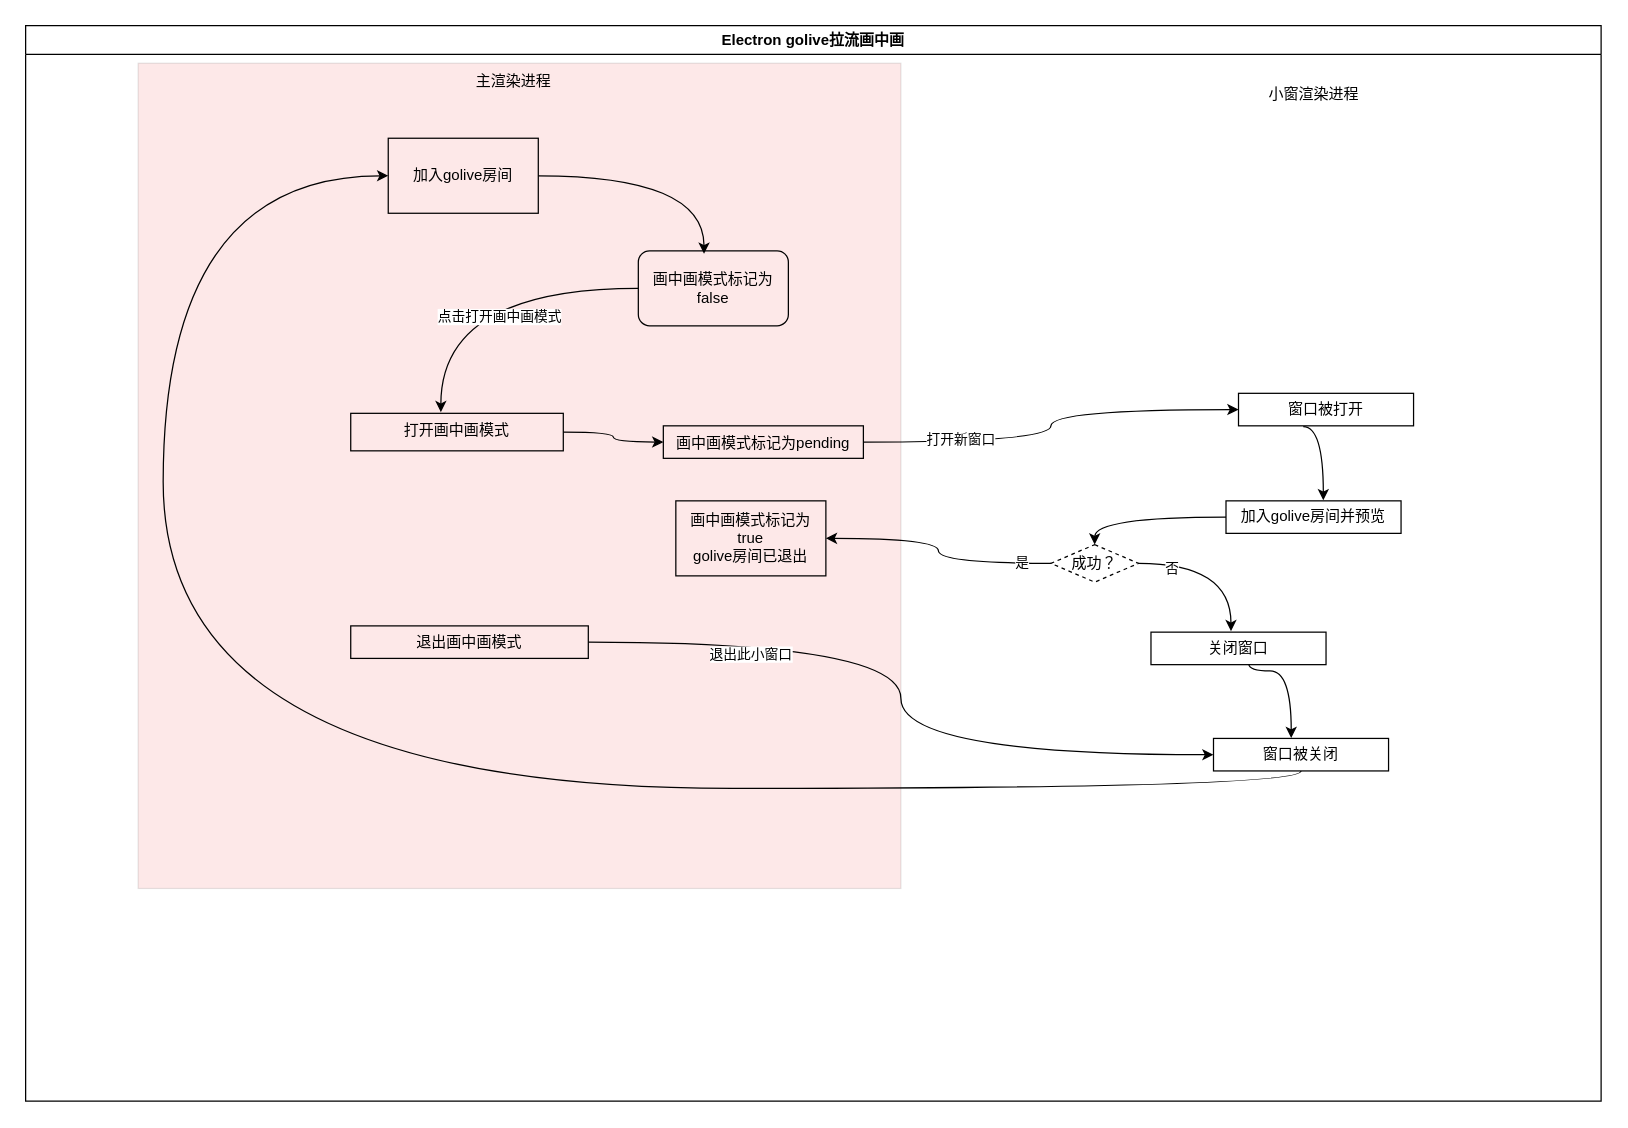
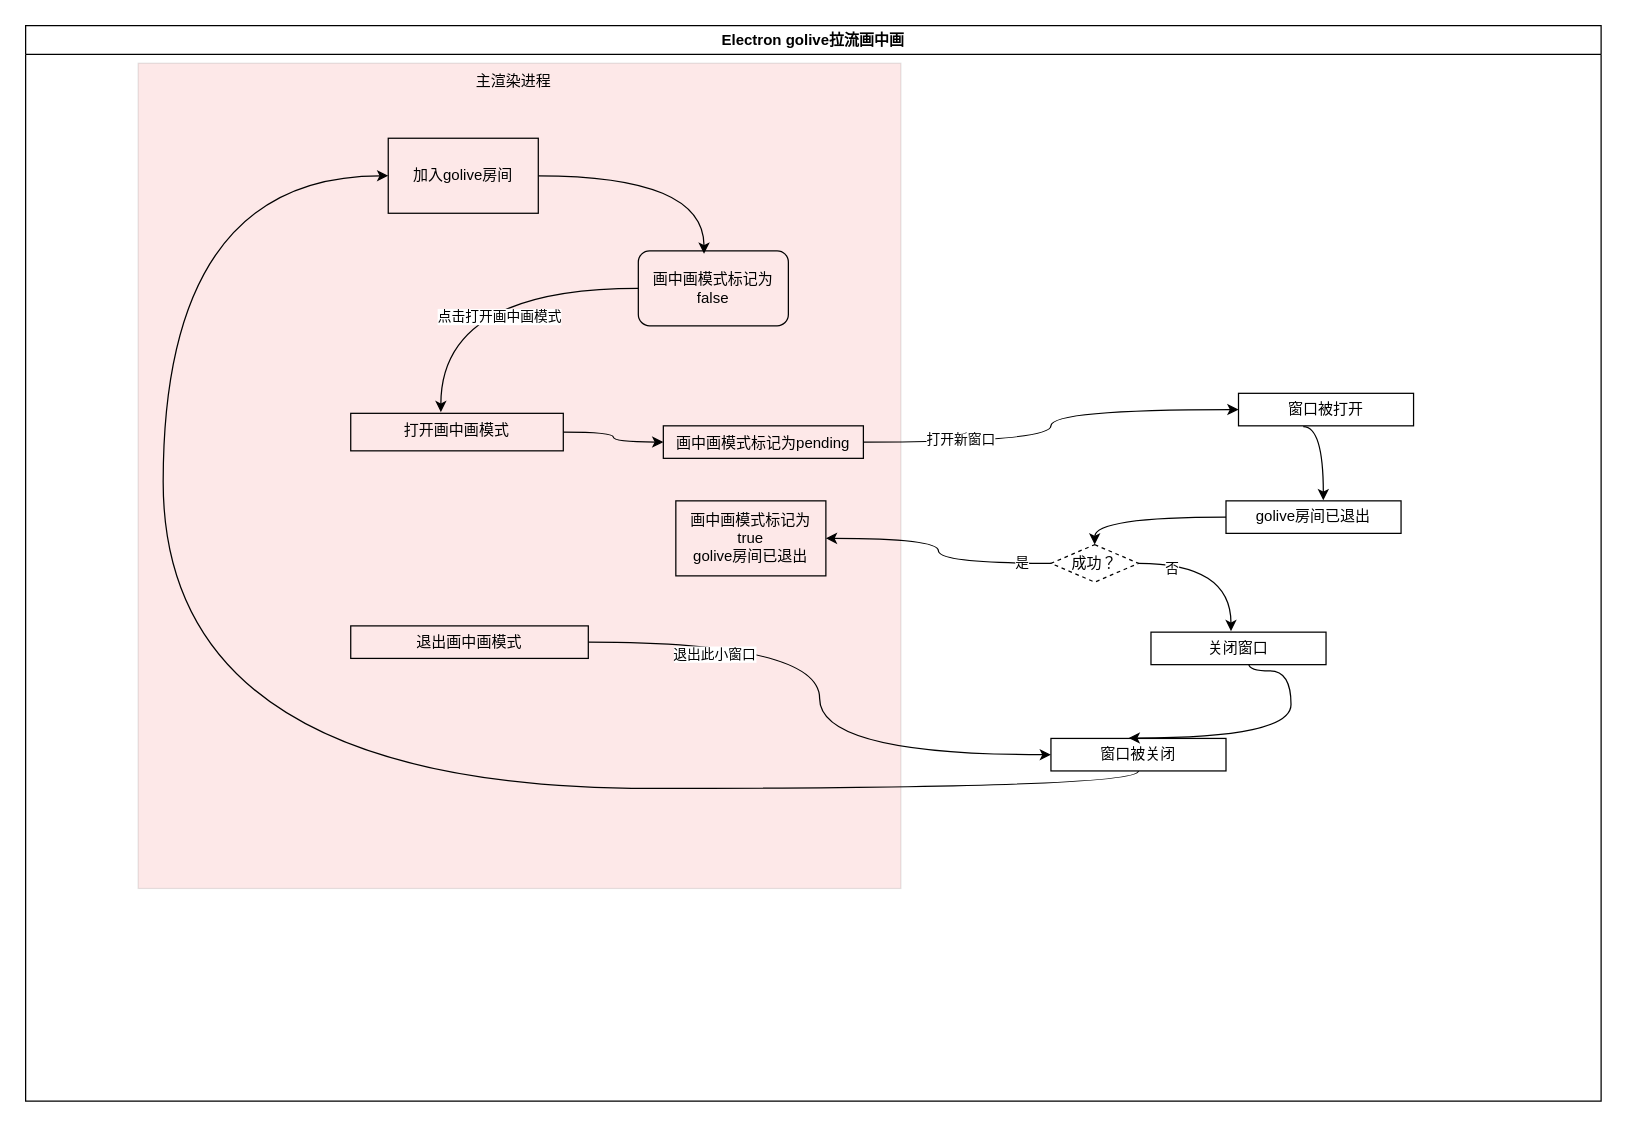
(1313, 94) -> none
(1313, 517) -> (1313, 517)
(1301, 754) -> (1138, 754)
